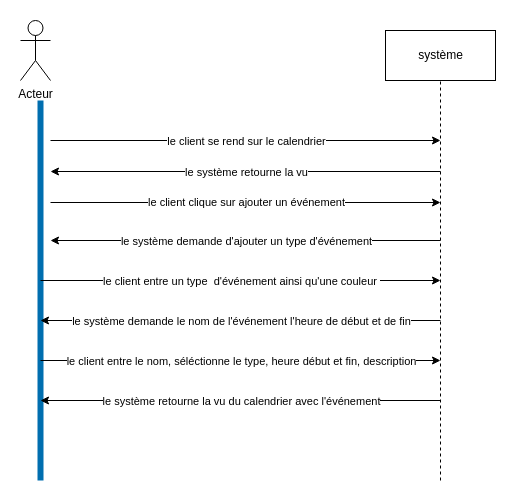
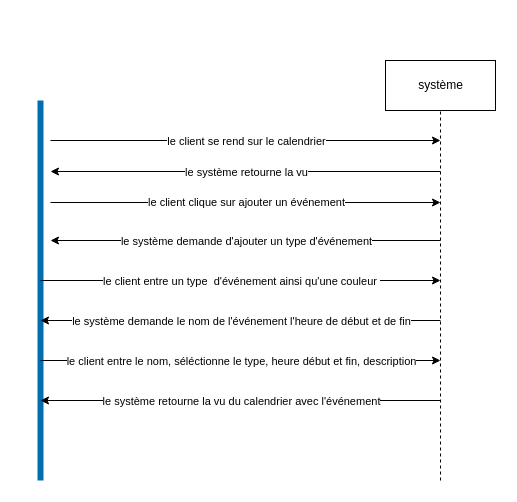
(36, 51) -> none
(441, 56) -> (441, 86)
